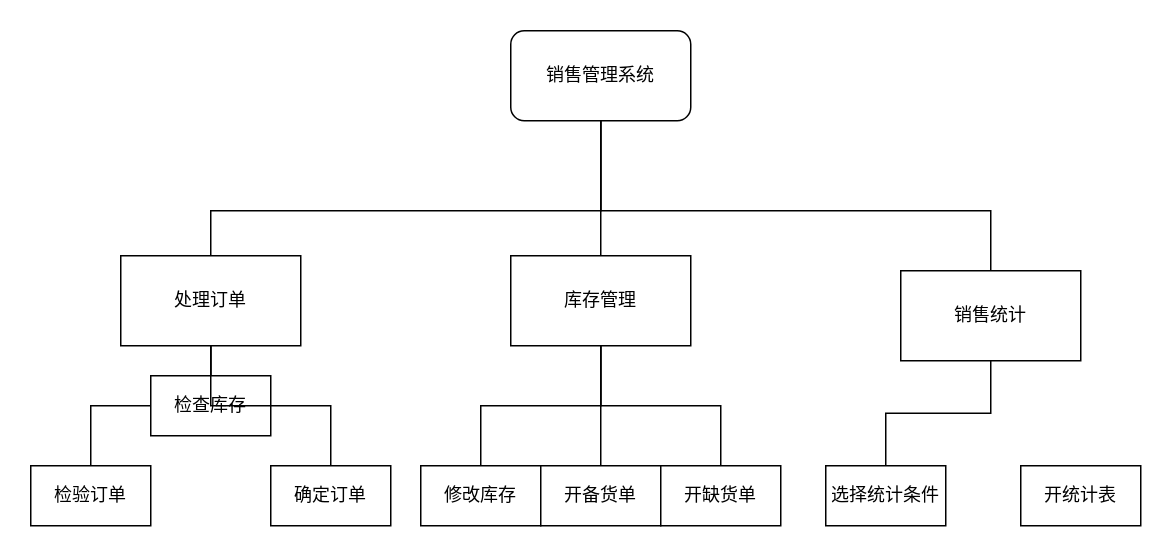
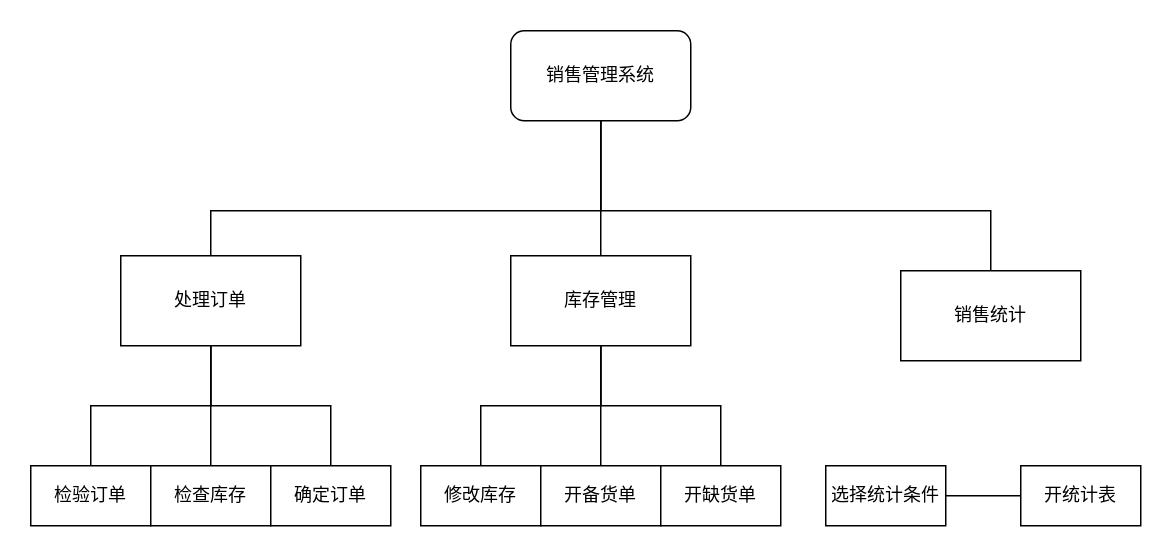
(211, 406) -> (211, 496)
(938, 413) -> (983, 496)
